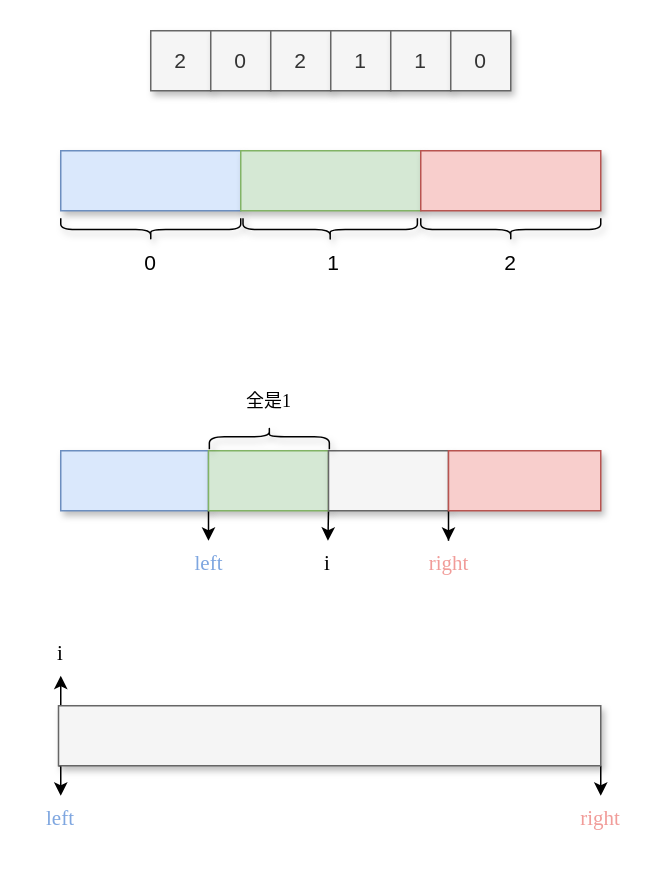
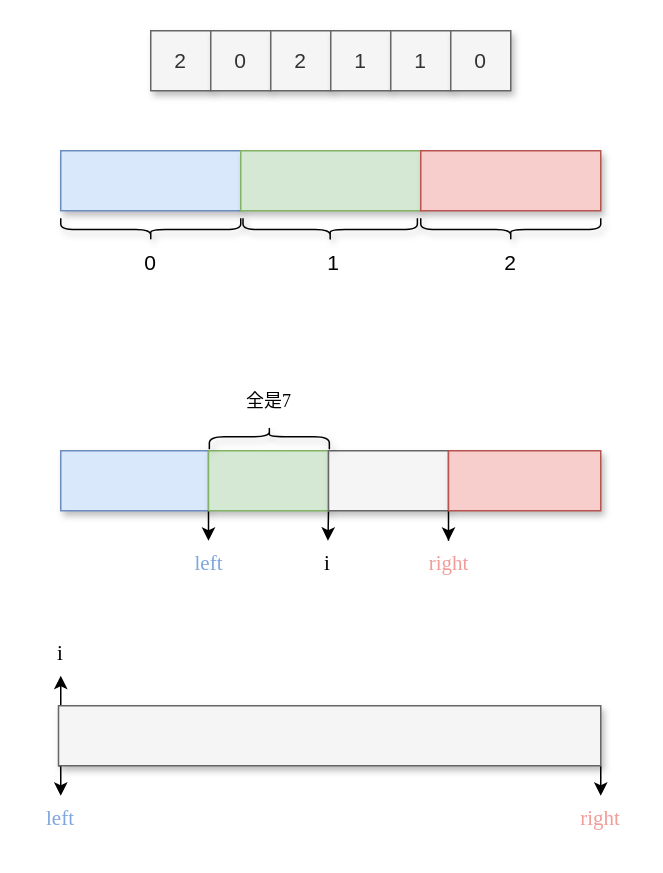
(269, 401) -> (269, 401)
